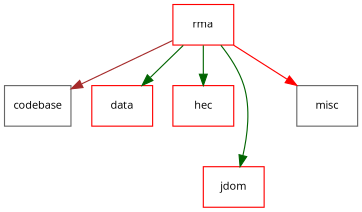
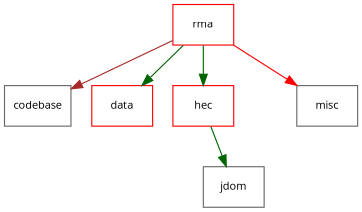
(246, 97) -> (217, 141)
(234, 187) -> (234, 187)
